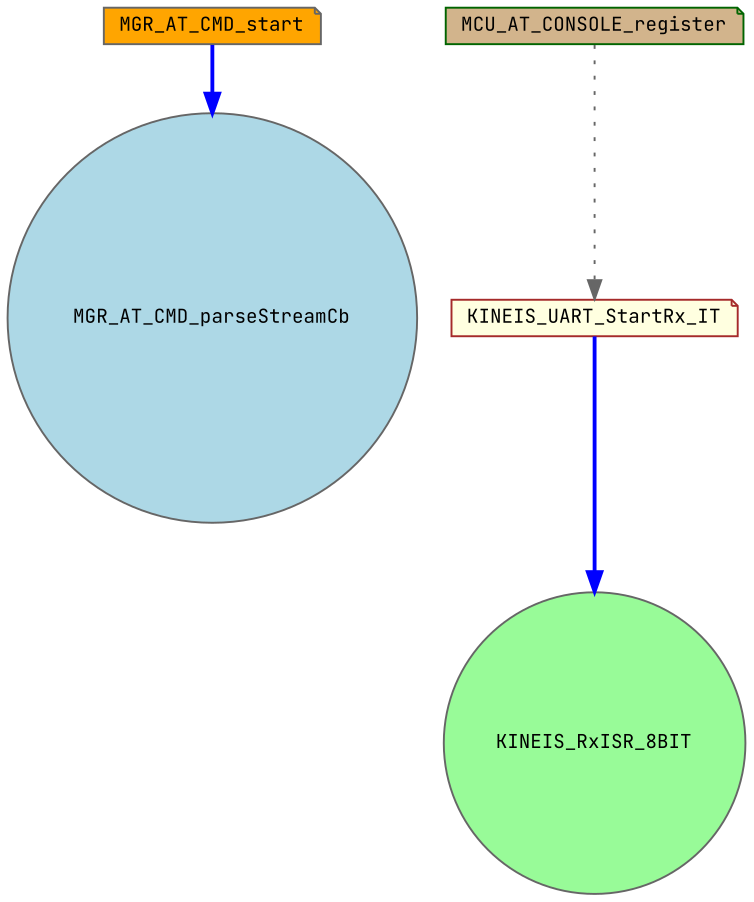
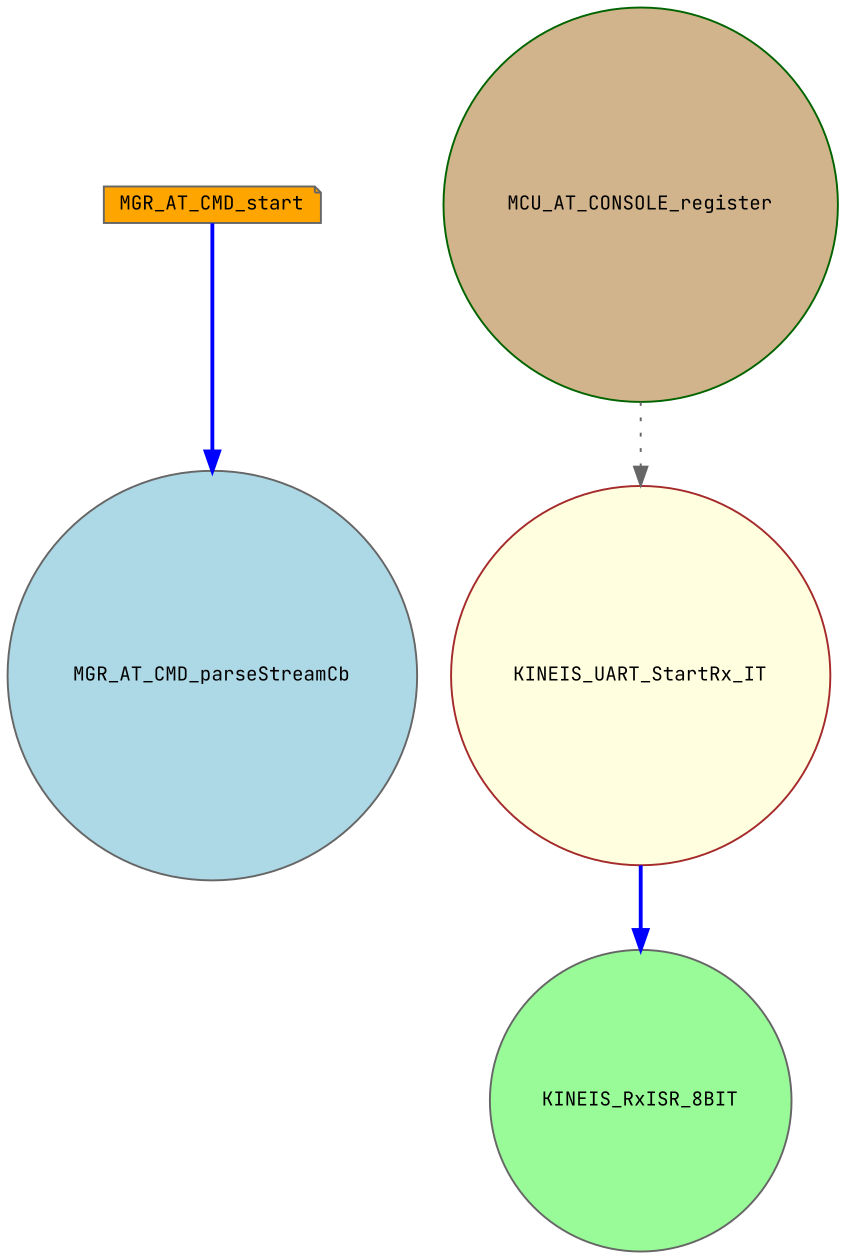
(595, 26) -> (641, 205)
(595, 318) -> (641, 676)
